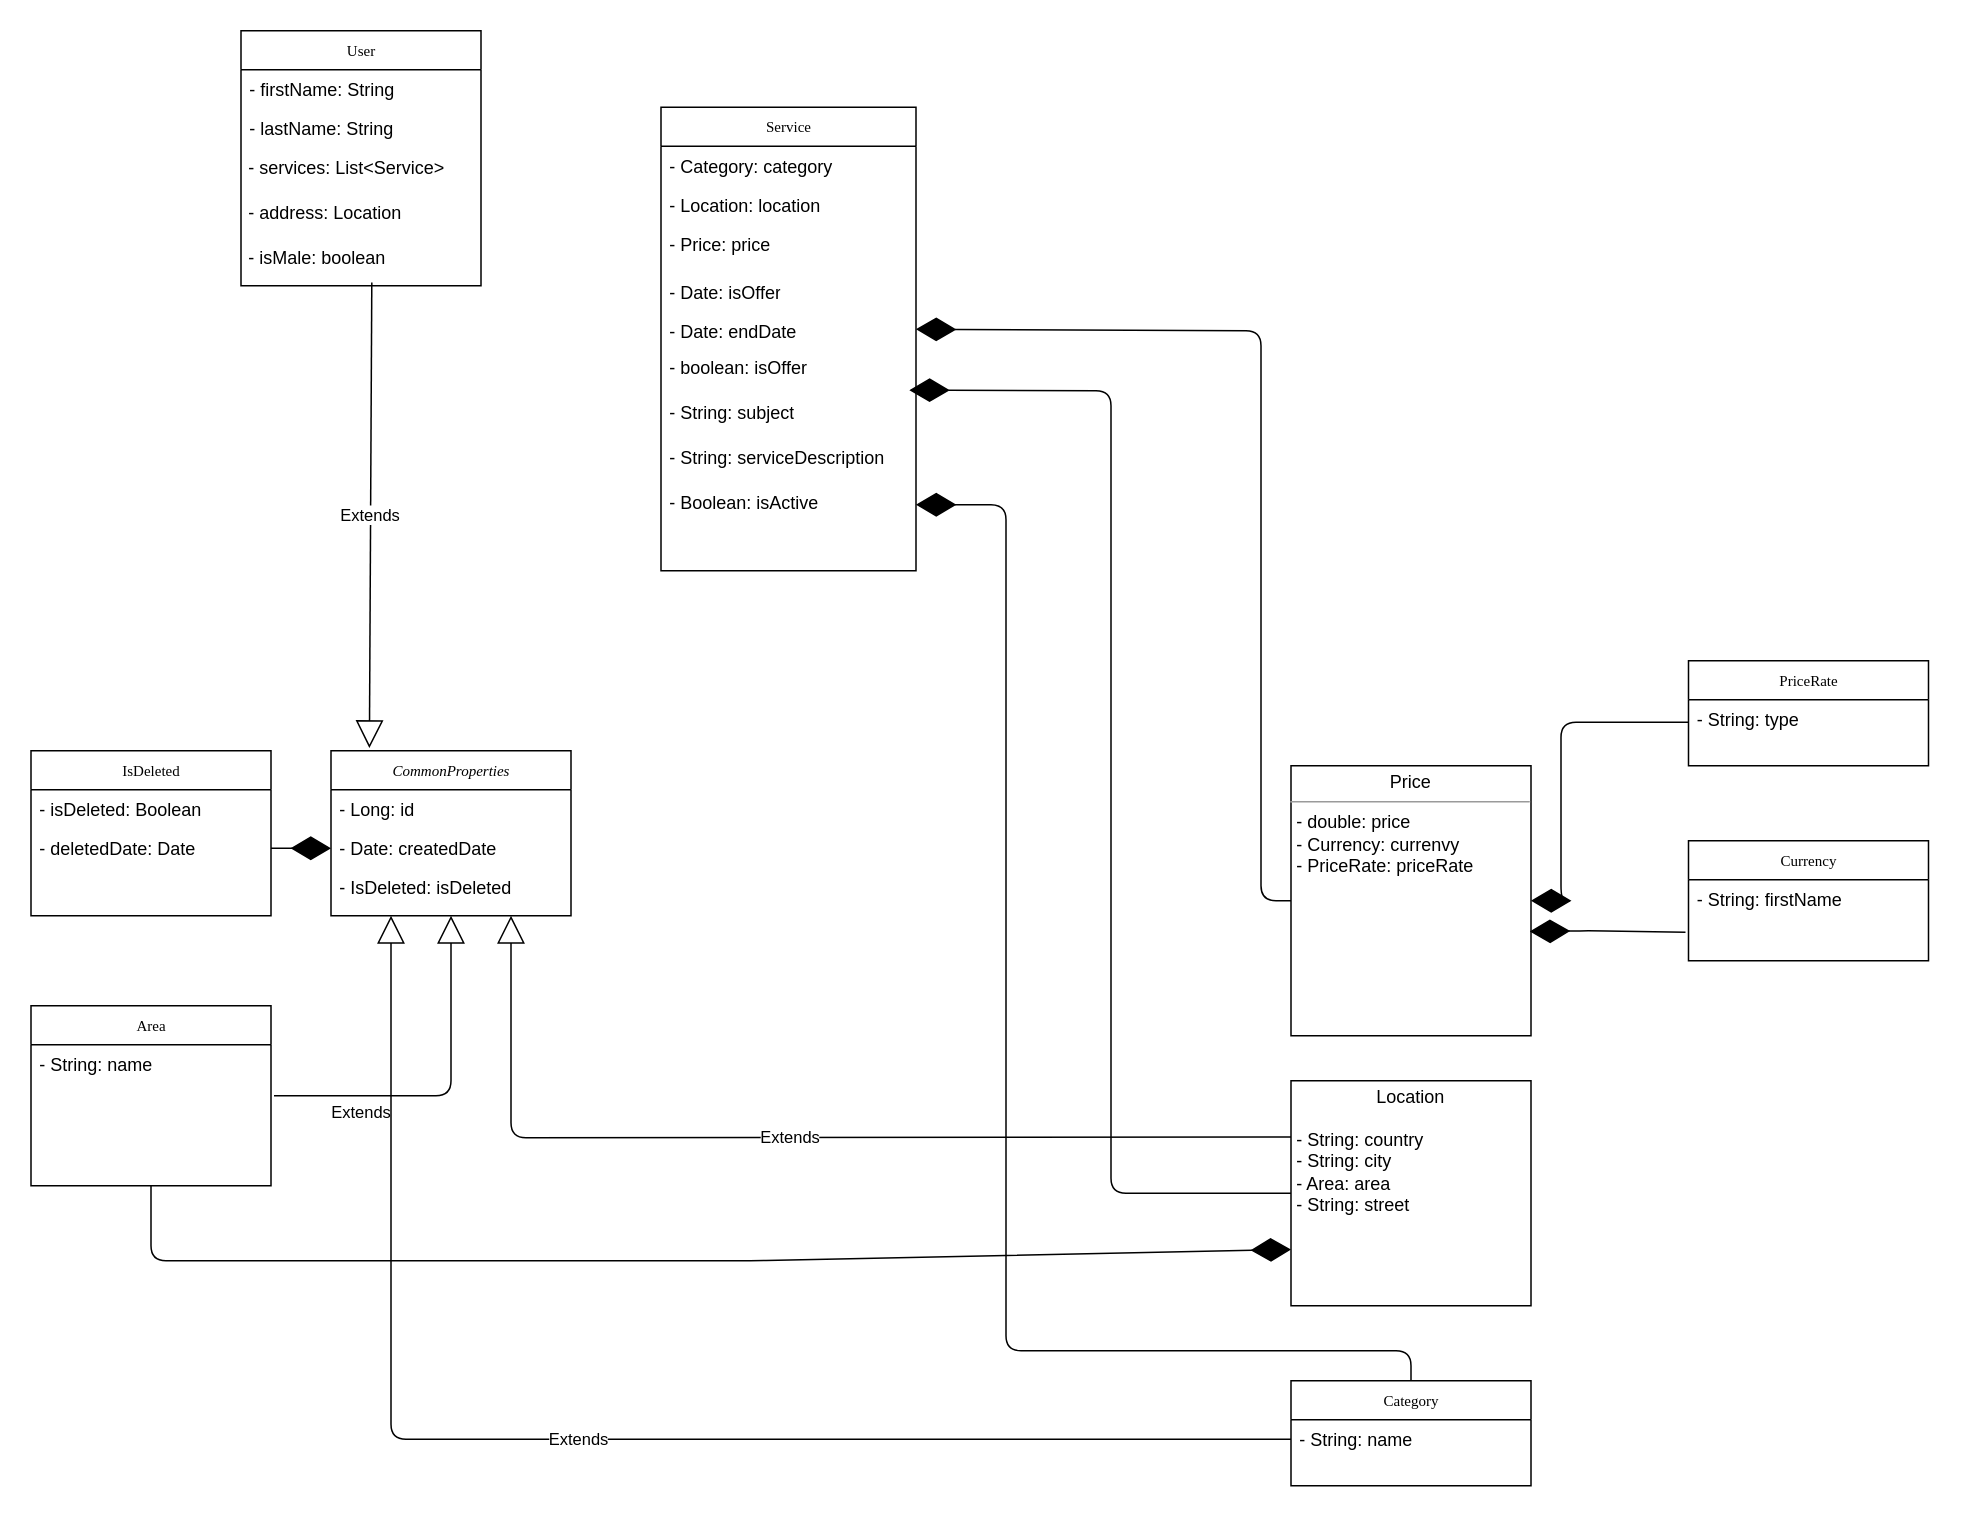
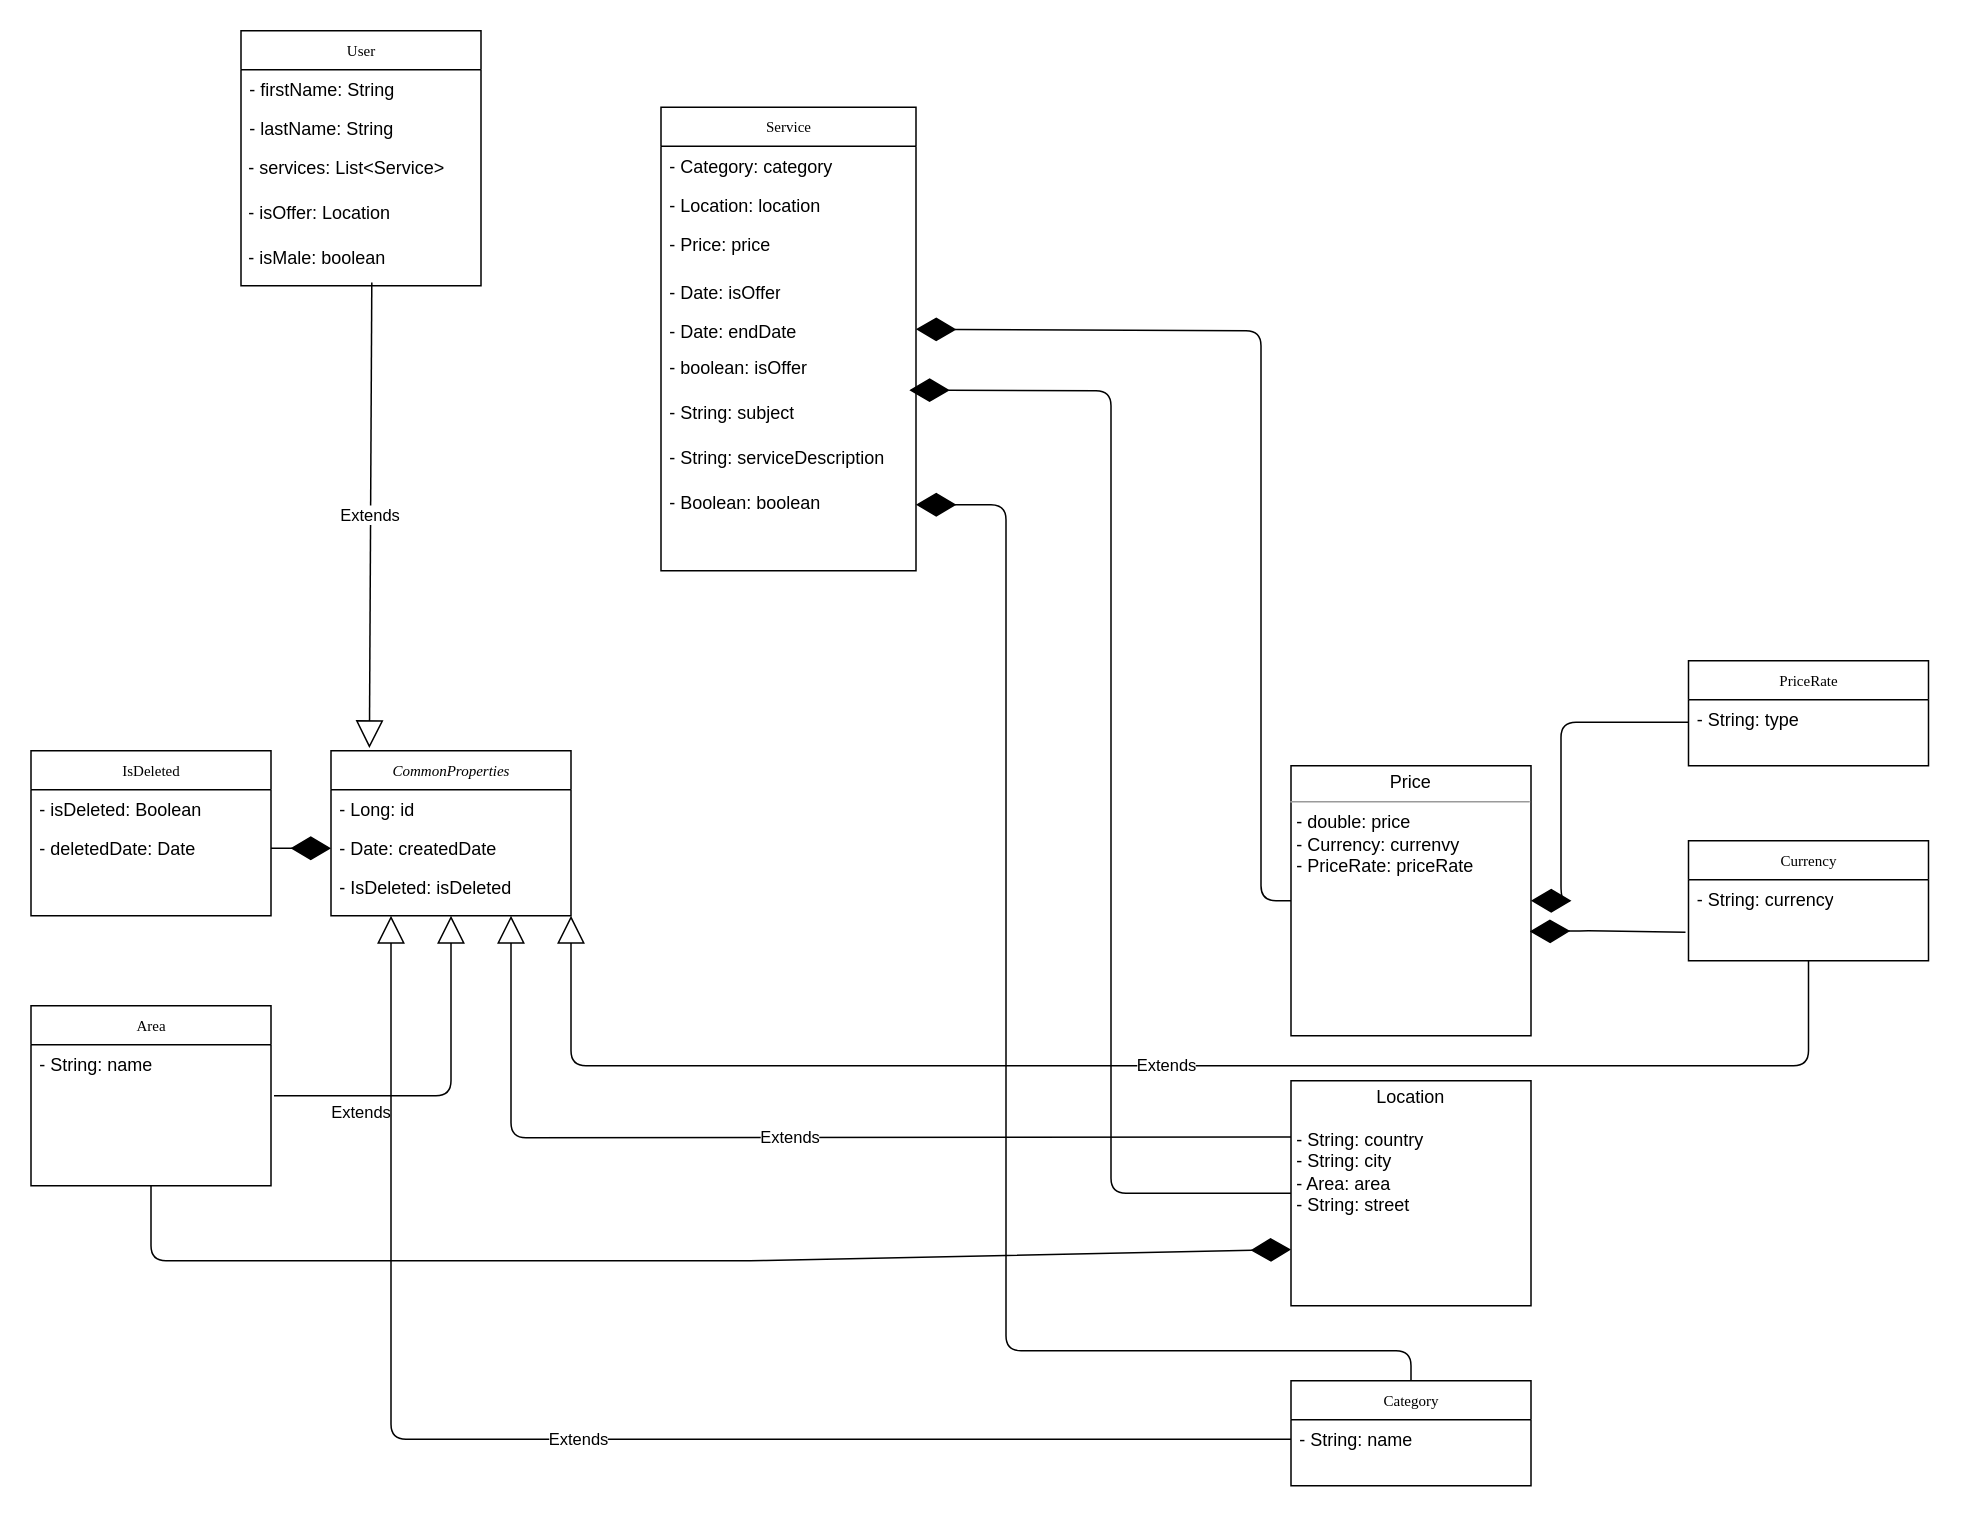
(330, 214) -> (328, 214)
(751, 504) -> (749, 504)
(1781, 901) -> (1779, 901)
none -> (1181, 1066)
